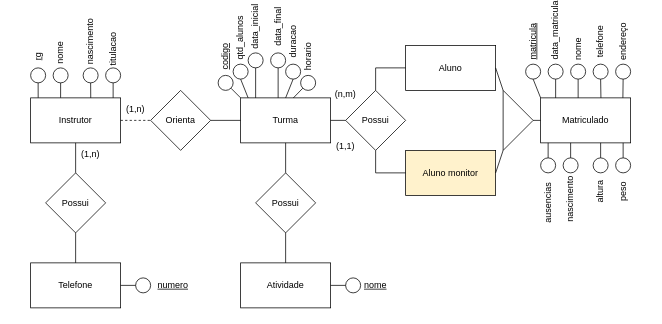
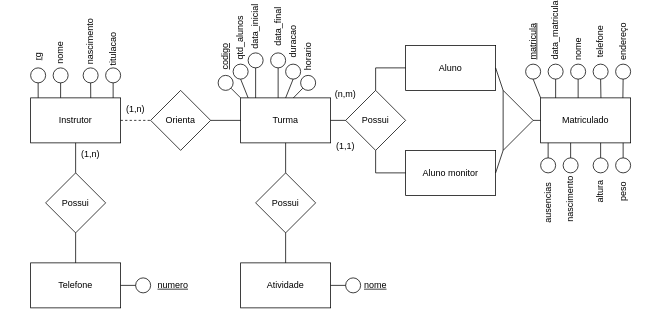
(450, 173) -> (450, 173)
